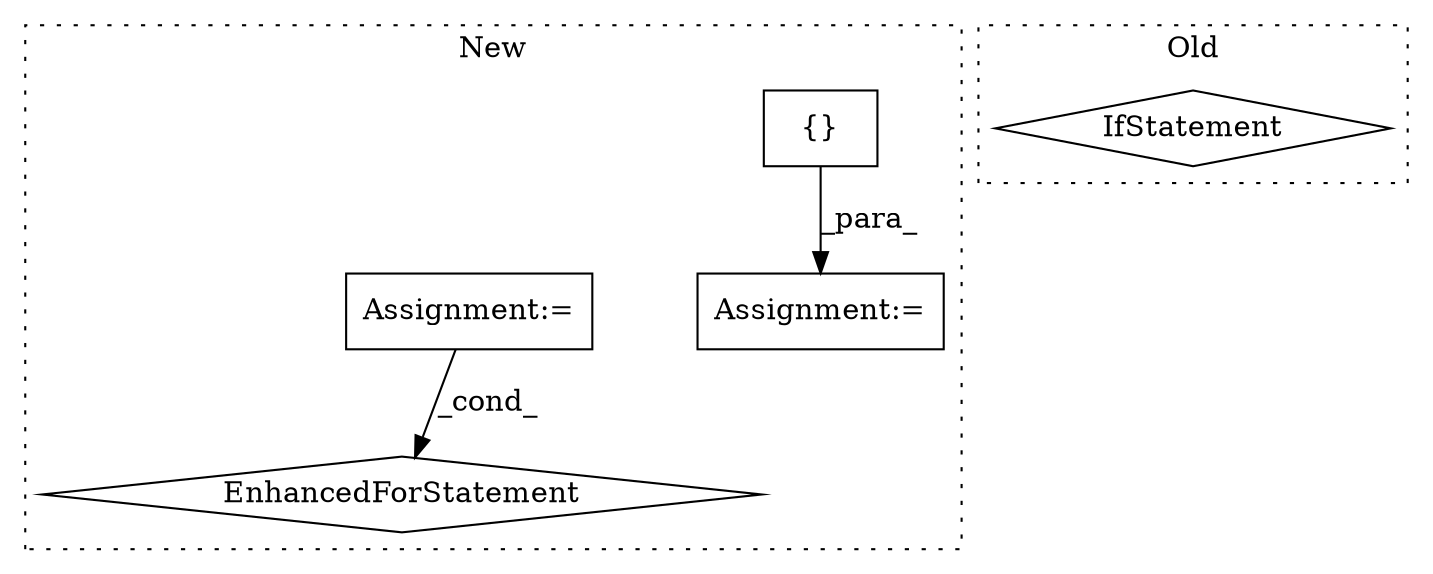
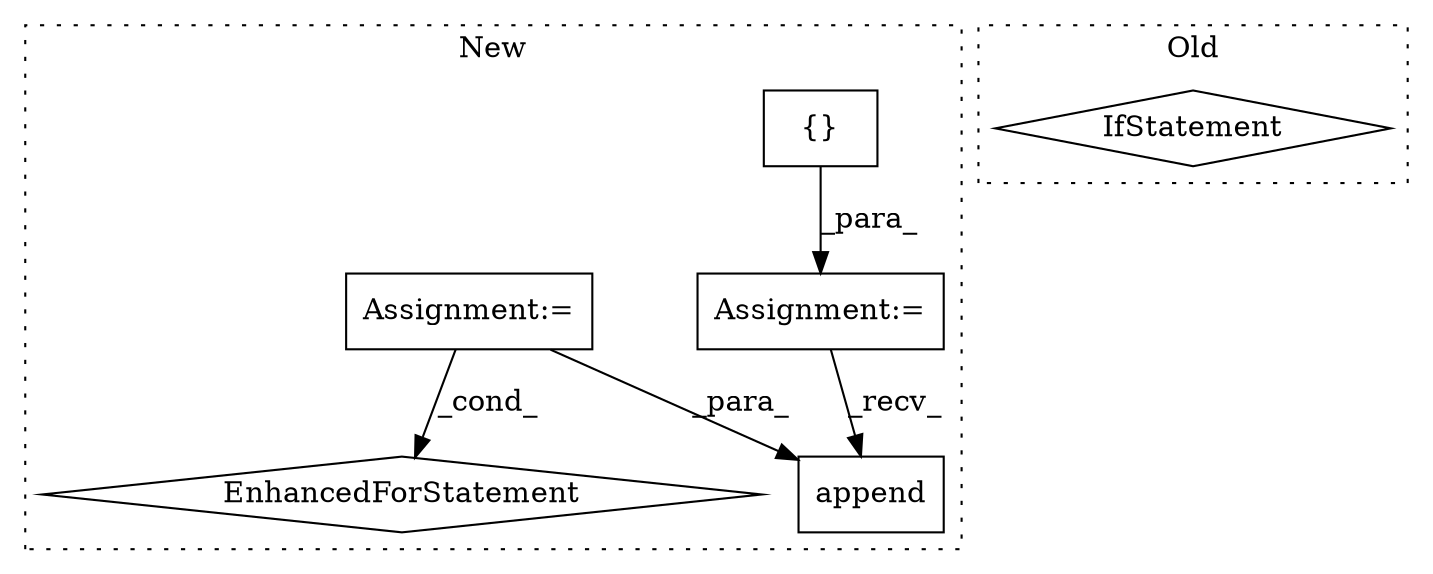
none -> (871, 494)
